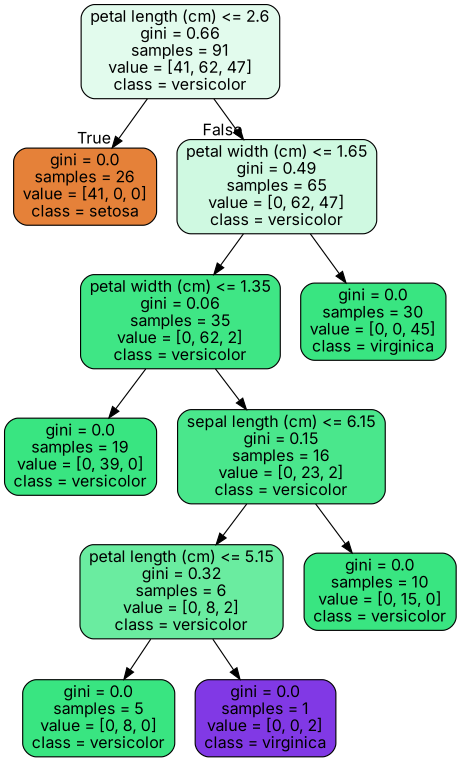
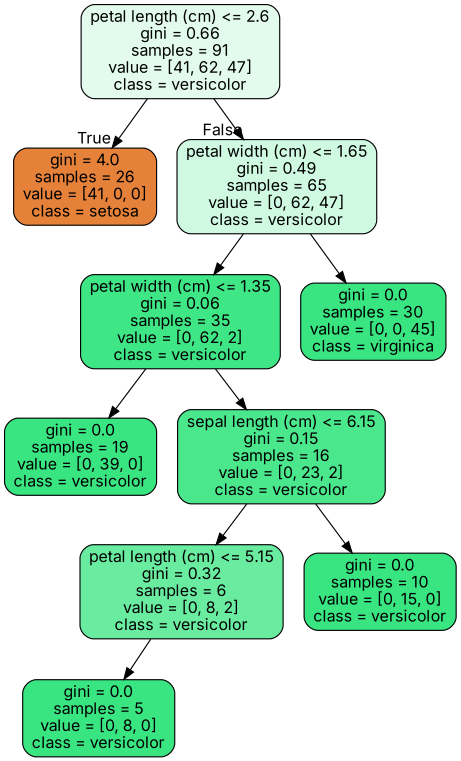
(85, 187) -> (85, 187)
(266, 718) -> none
